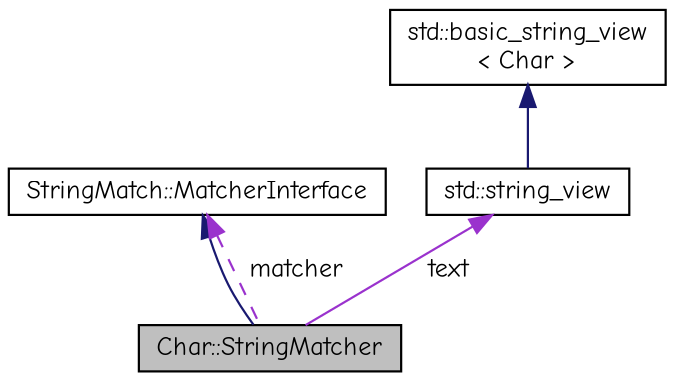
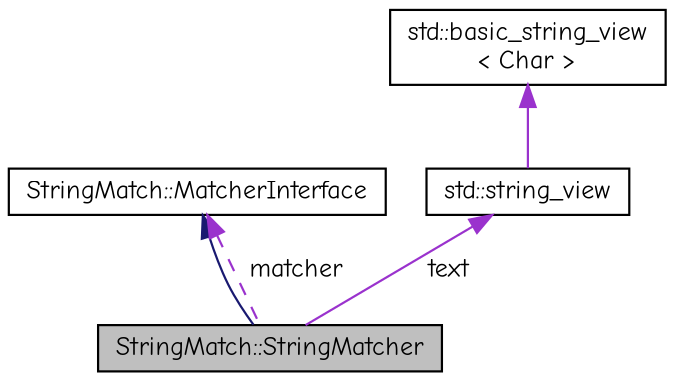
(528, 138) -> (528, 138)
(270, 348) -> (270, 348)
